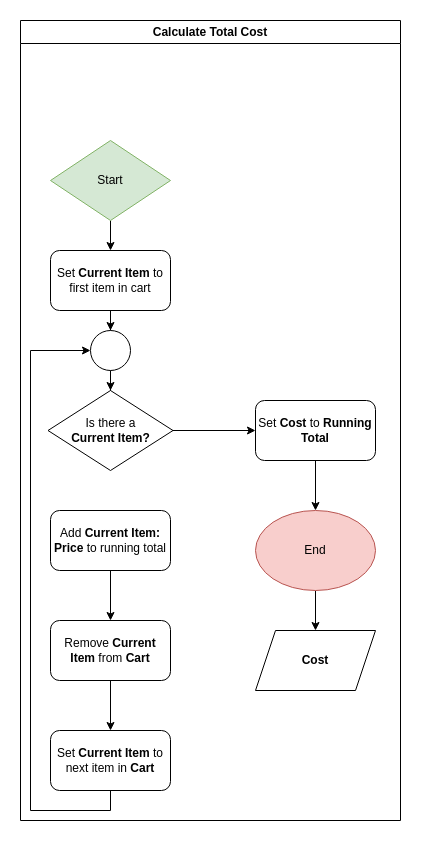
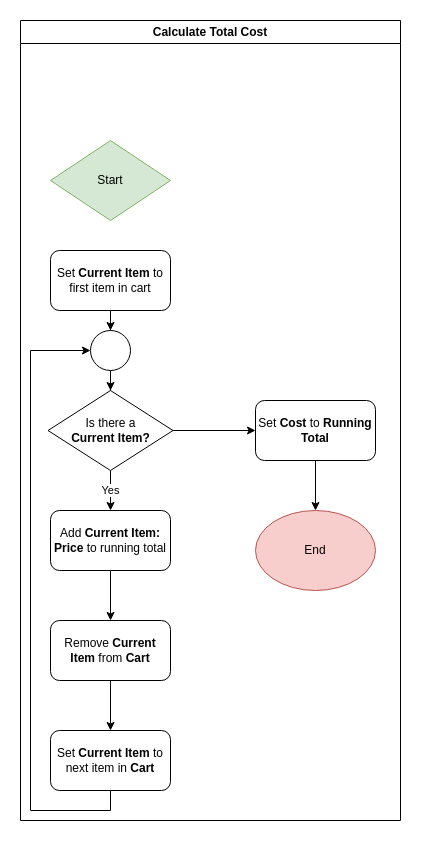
(111, 240) -> none
none -> (111, 487)
(316, 607) -> none
(316, 661) -> none
